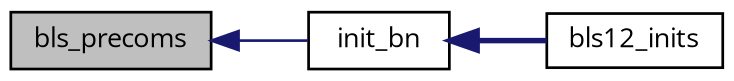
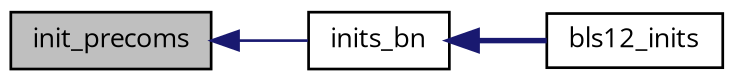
(111, 41) -> (111, 41)
(379, 41) -> (379, 41)
